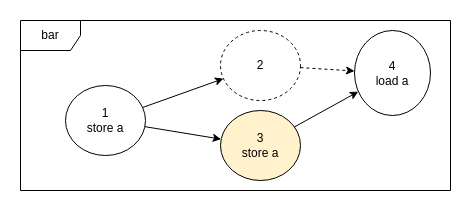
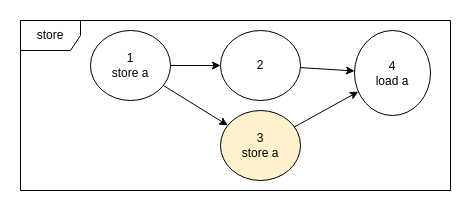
(51, 36) -> (51, 36)
(261, 66) -> (261, 66)
(324, 69) -> (324, 69)
(106, 121) -> (131, 66)
